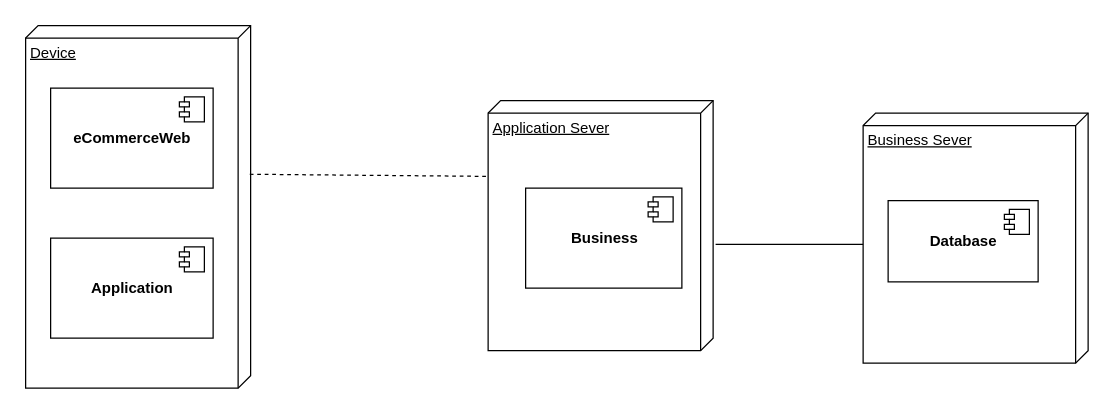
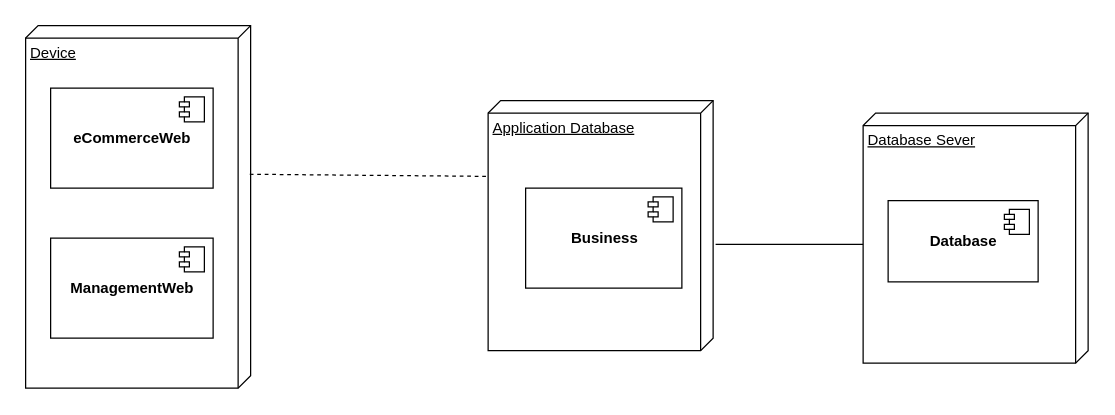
(557, 128) -> (569, 128)
(923, 141) -> (925, 141)
(133, 288) -> (133, 288)
